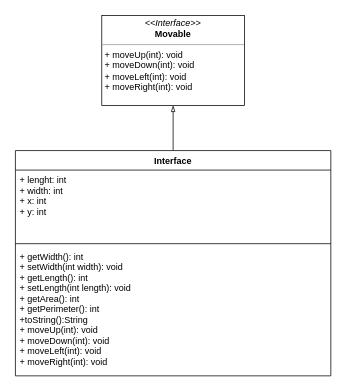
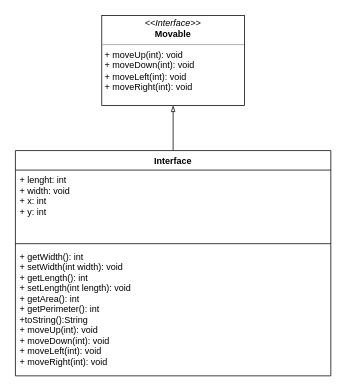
(46, 180) -> (46, 180)
